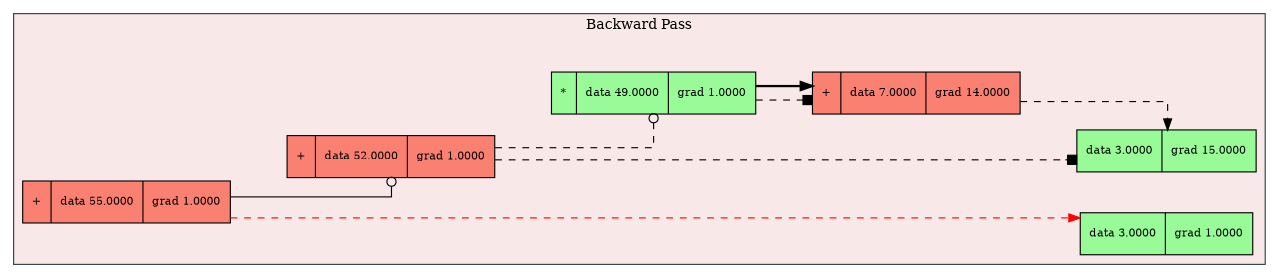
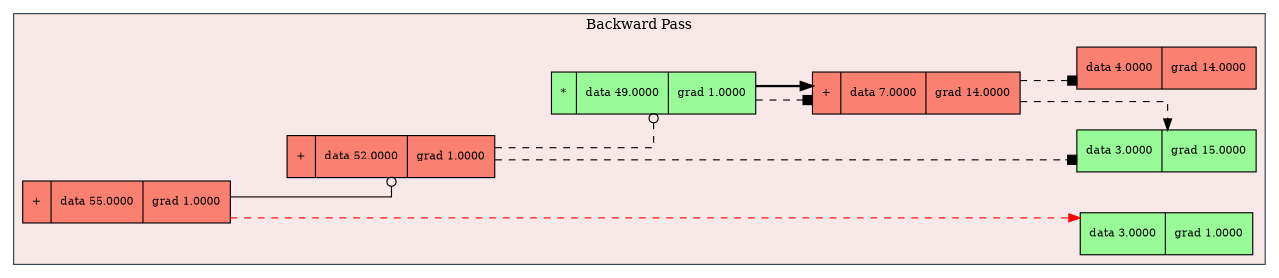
none -> (1166, 68)
